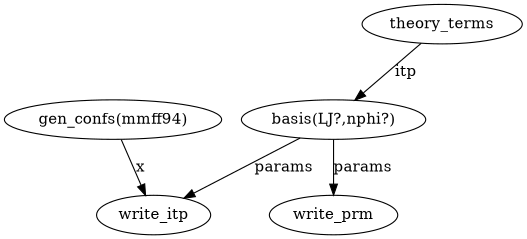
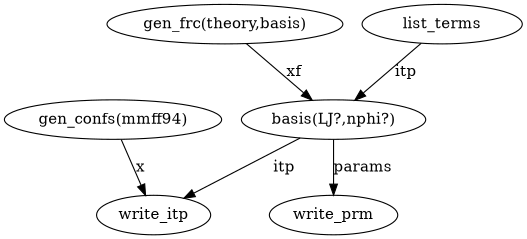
none -> (225, 24)
(442, 24) -> (442, 24)
(284, 167) -> (284, 167)
